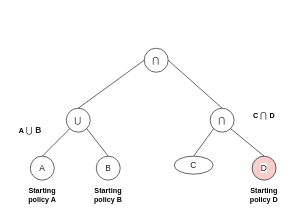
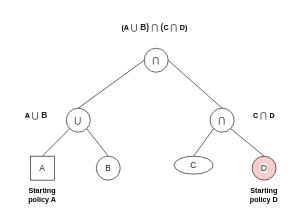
none -> (155, 27)
(30, 131) -> (36, 116)
(42, 168) -> (42, 168)
(108, 195) -> none
